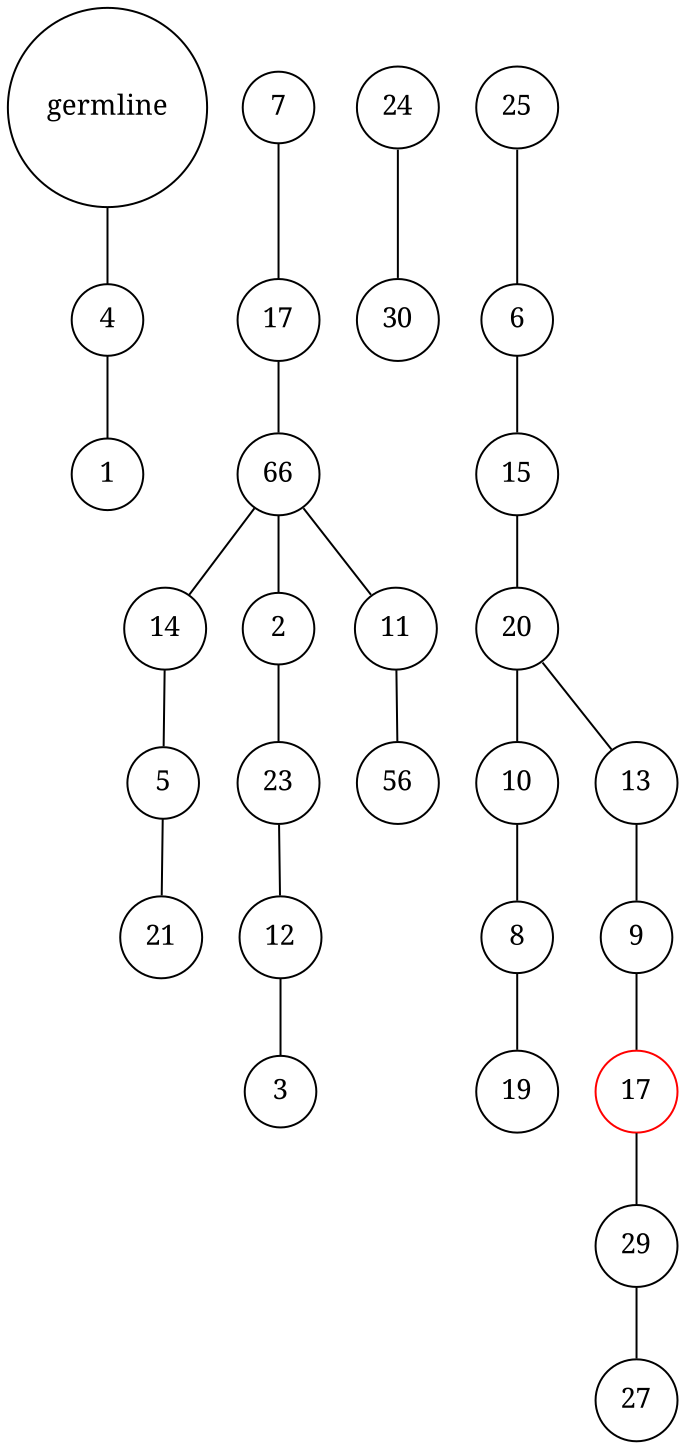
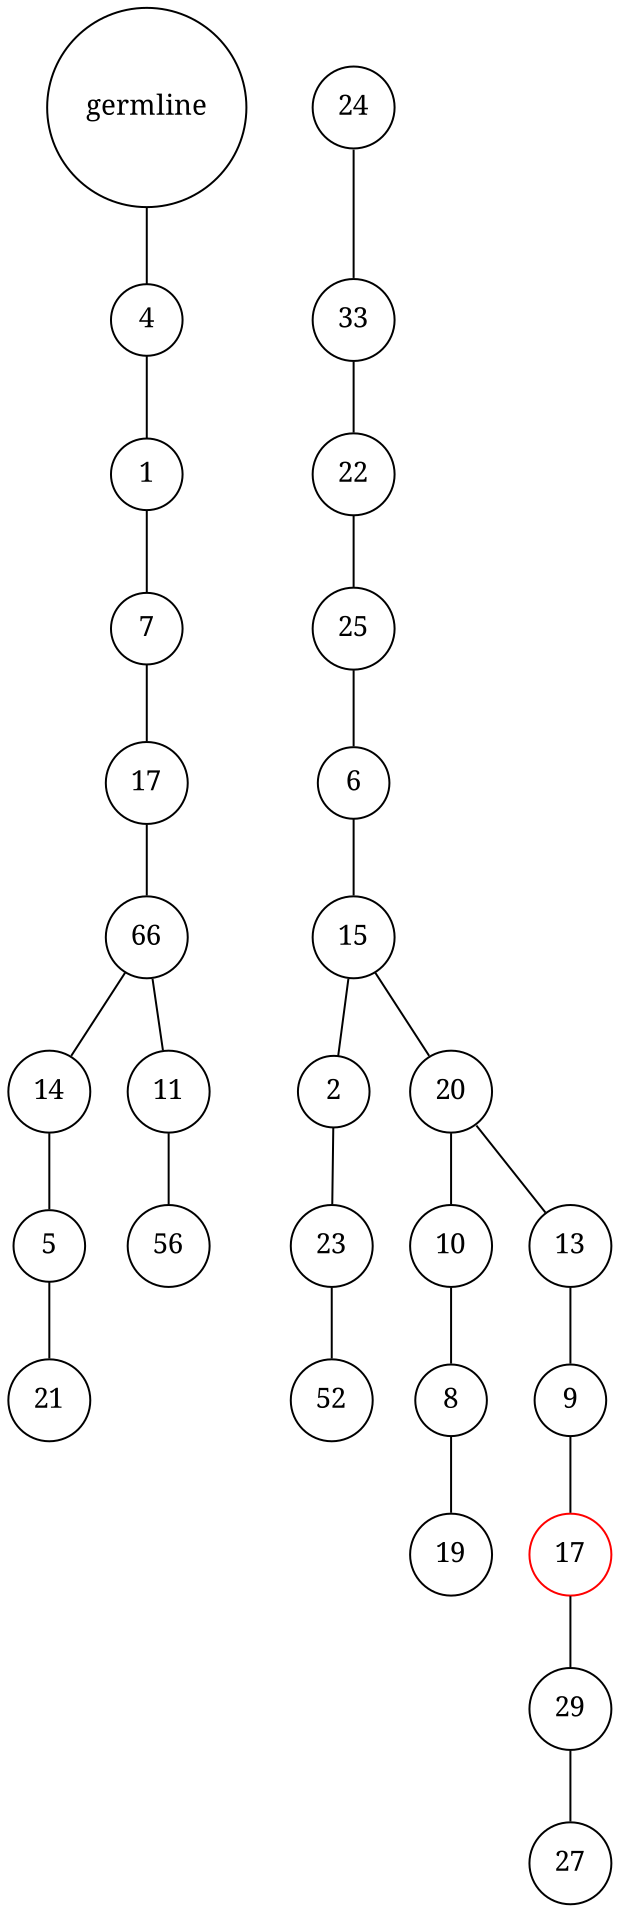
(398, 320) -> (354, 320)
none -> (354, 474)
none -> (147, 552)
(279, 554) -> (343, 1017)
(281, 937) -> (332, 1400)
(281, 1092) -> none
